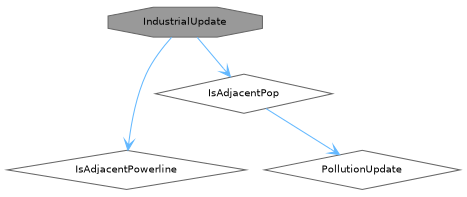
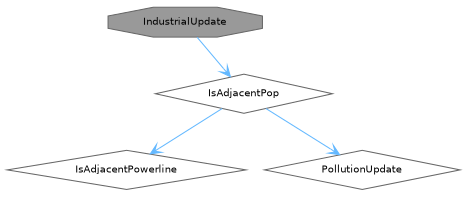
(142, 85) -> (191, 128)
